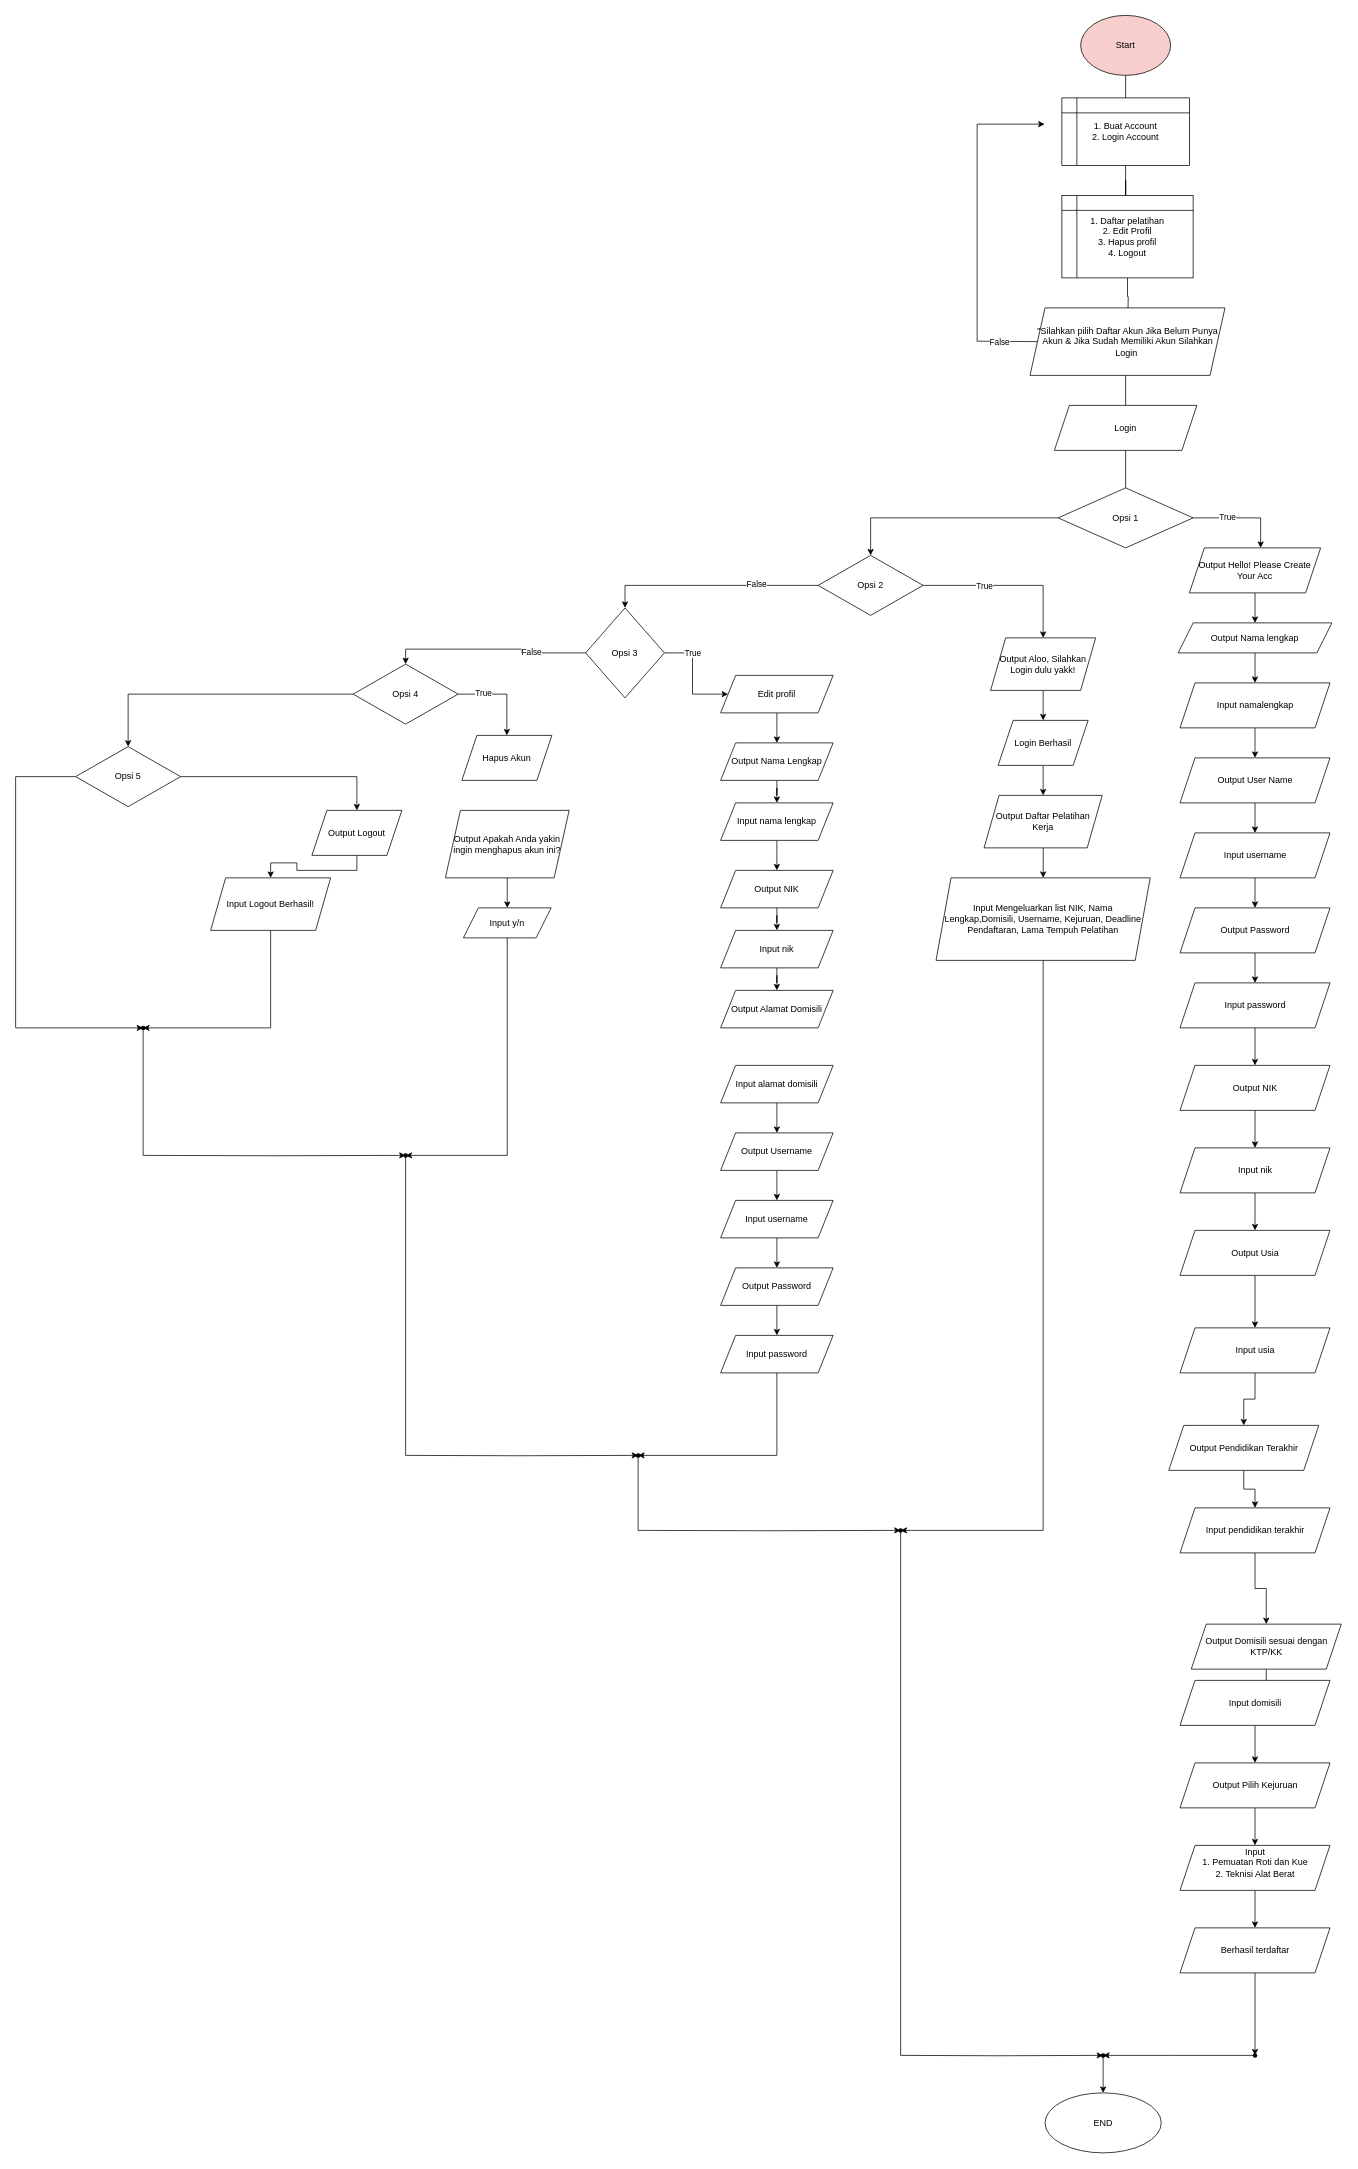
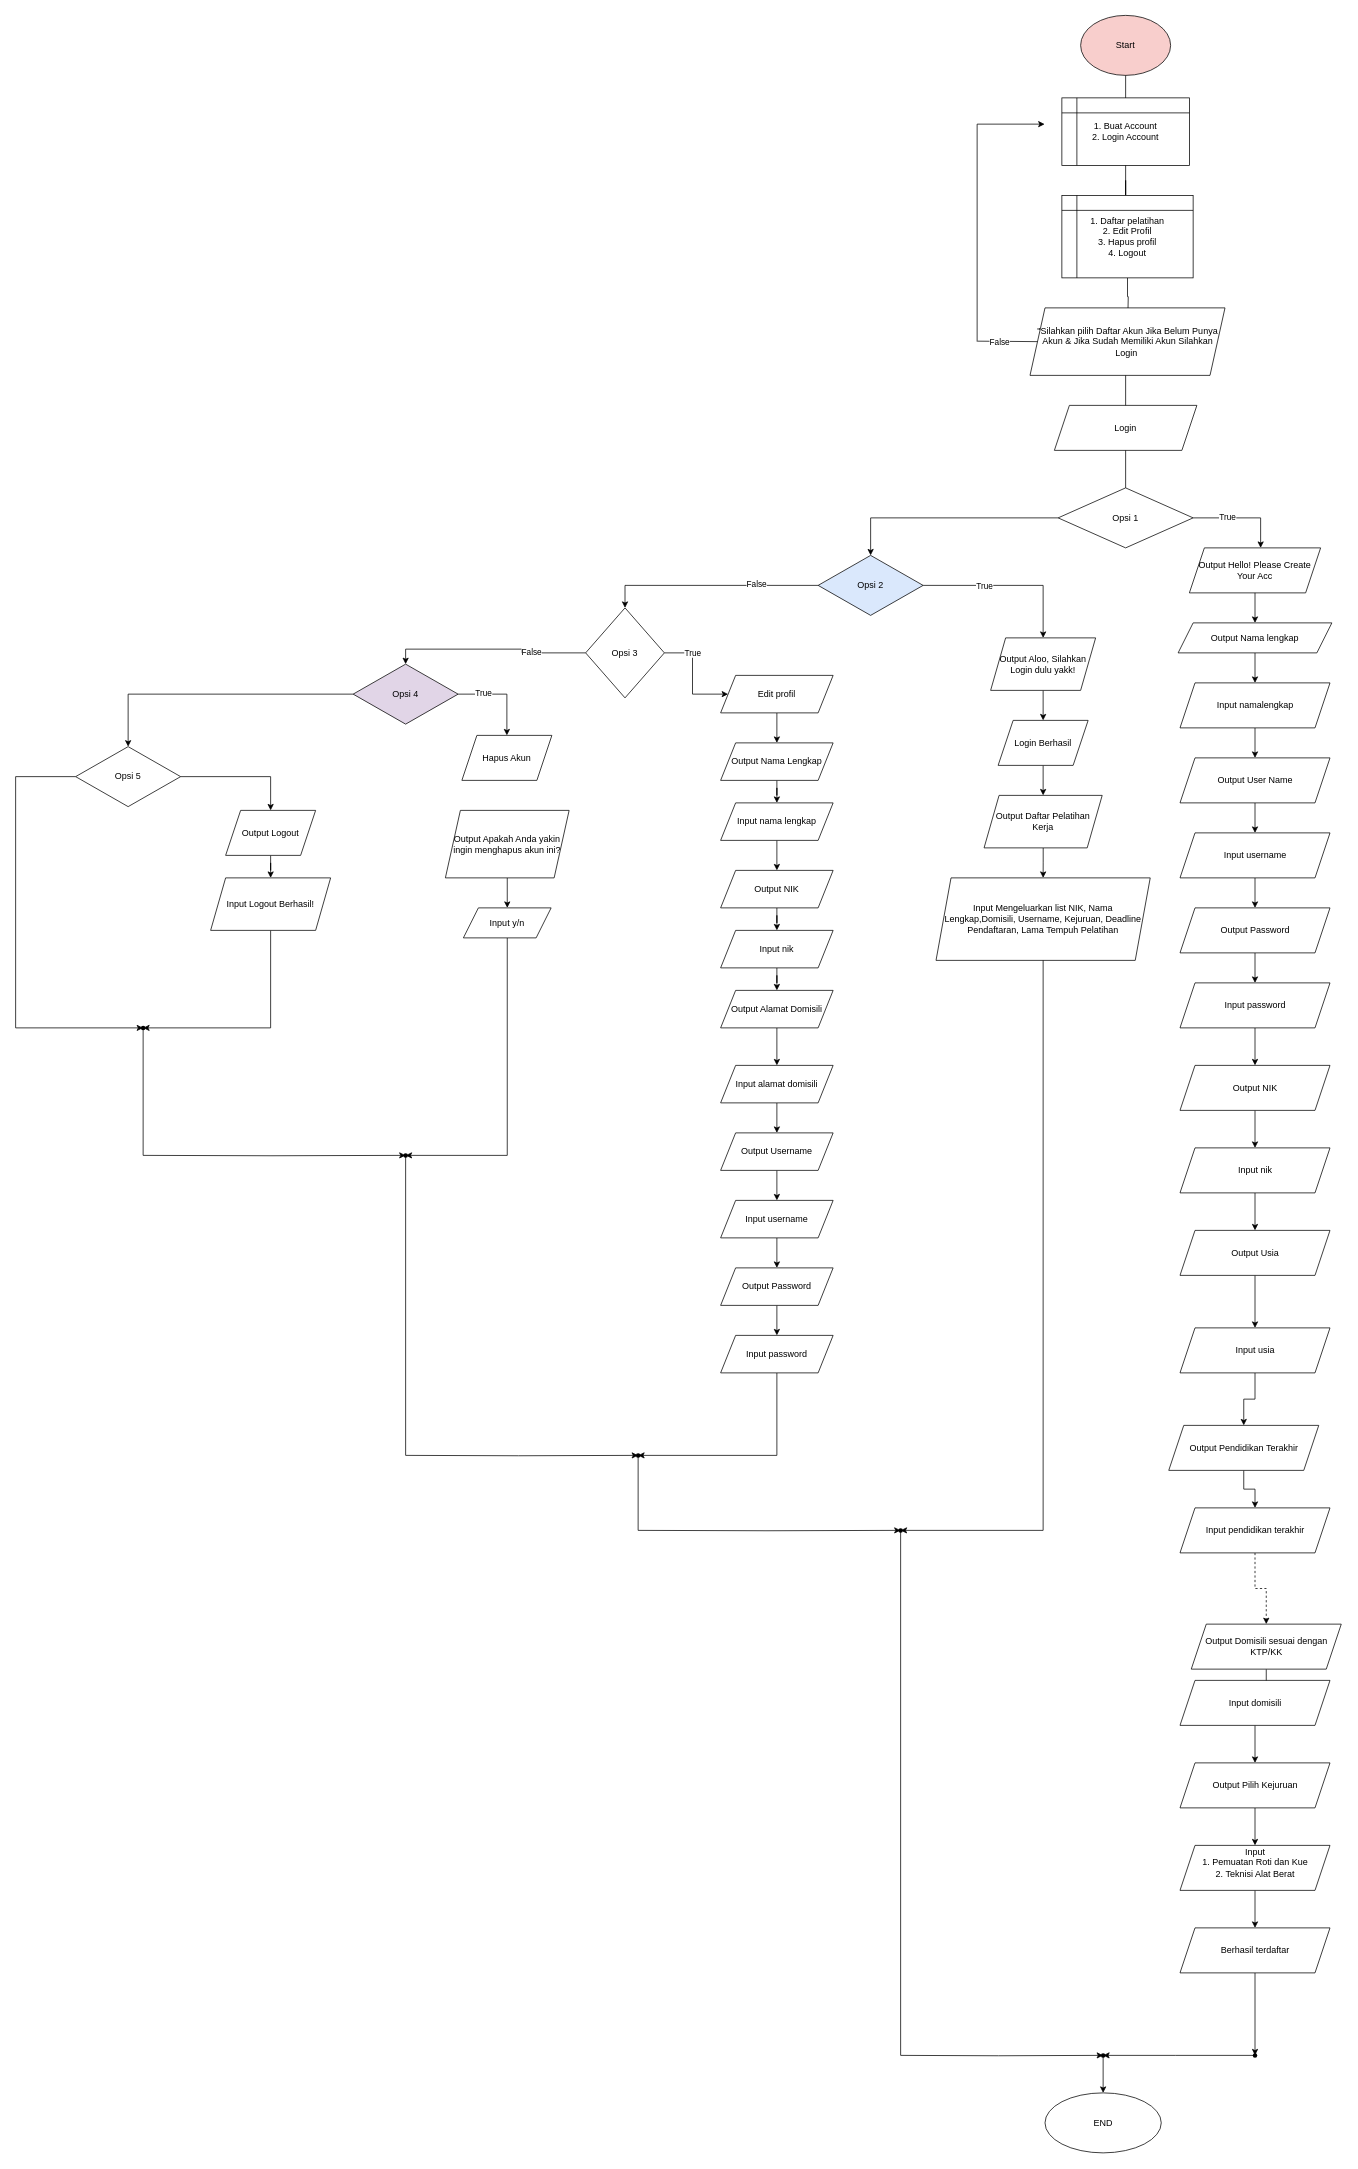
(870, 585) -> (870, 585)
(405, 694) -> (405, 694)
(357, 833) -> (270, 833)
none -> (777, 1059)
(1258, 1589) -> (1258, 1589)
